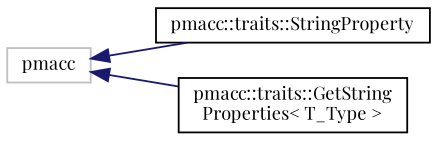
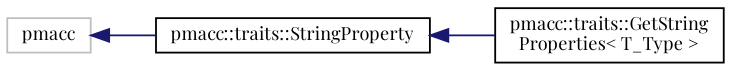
(144, 81) -> (472, 35)
